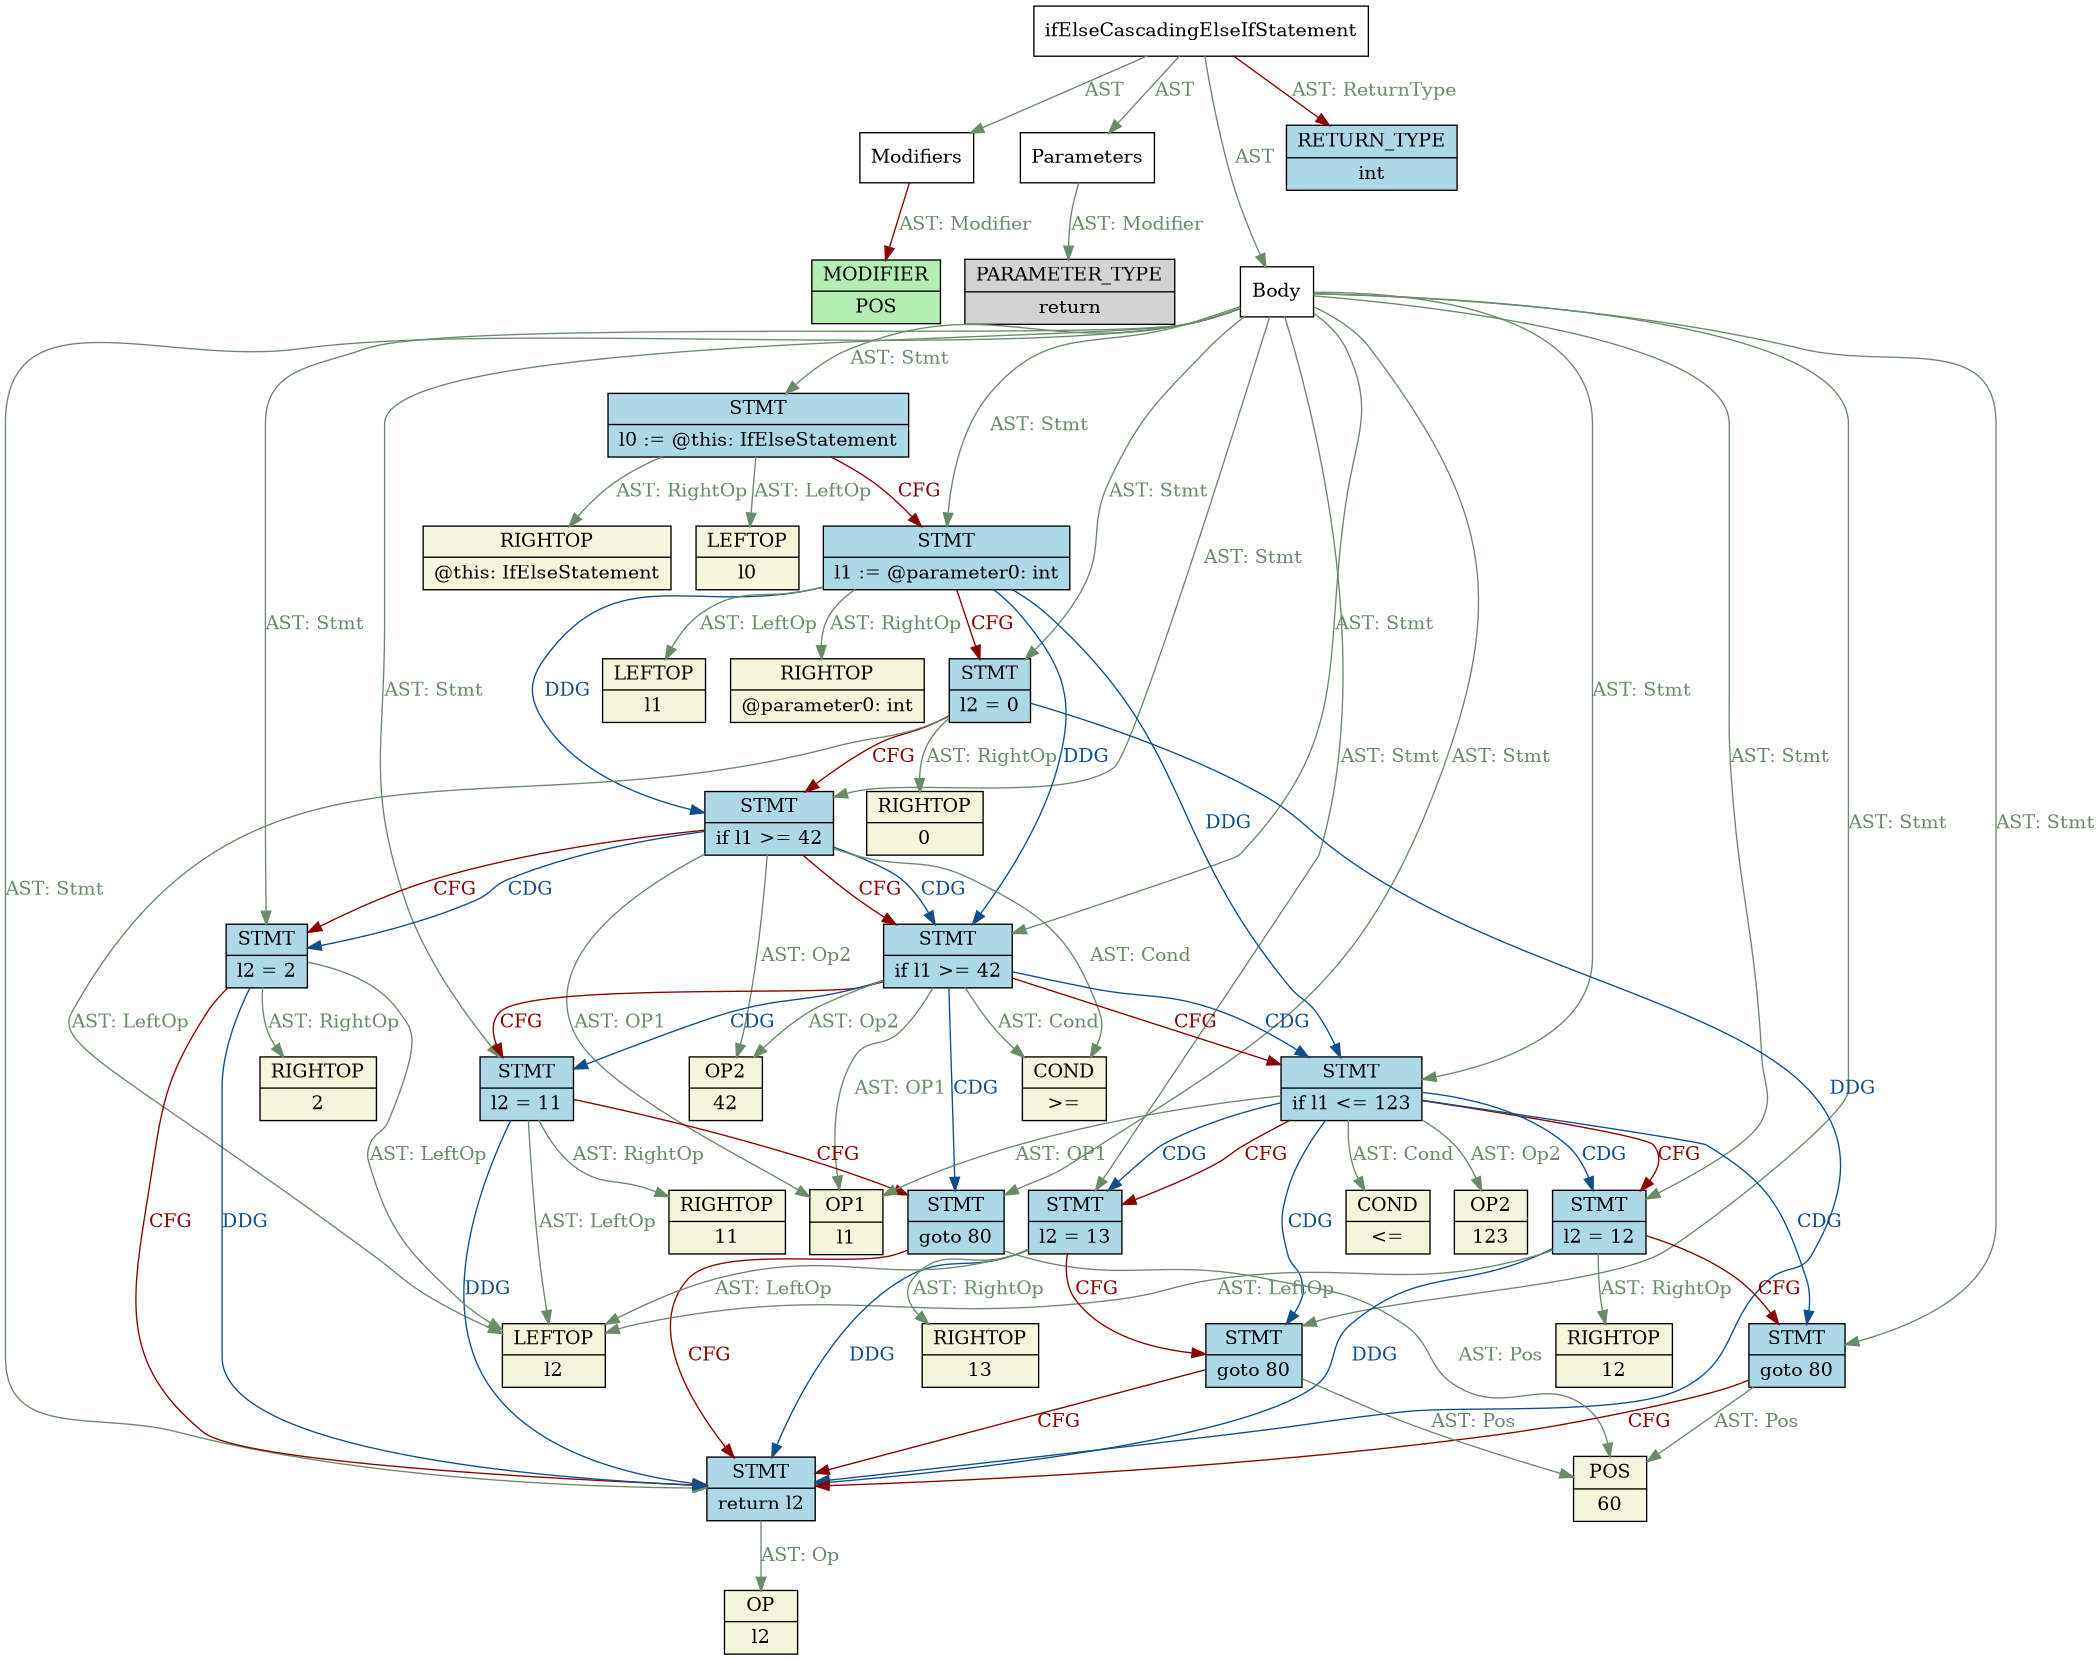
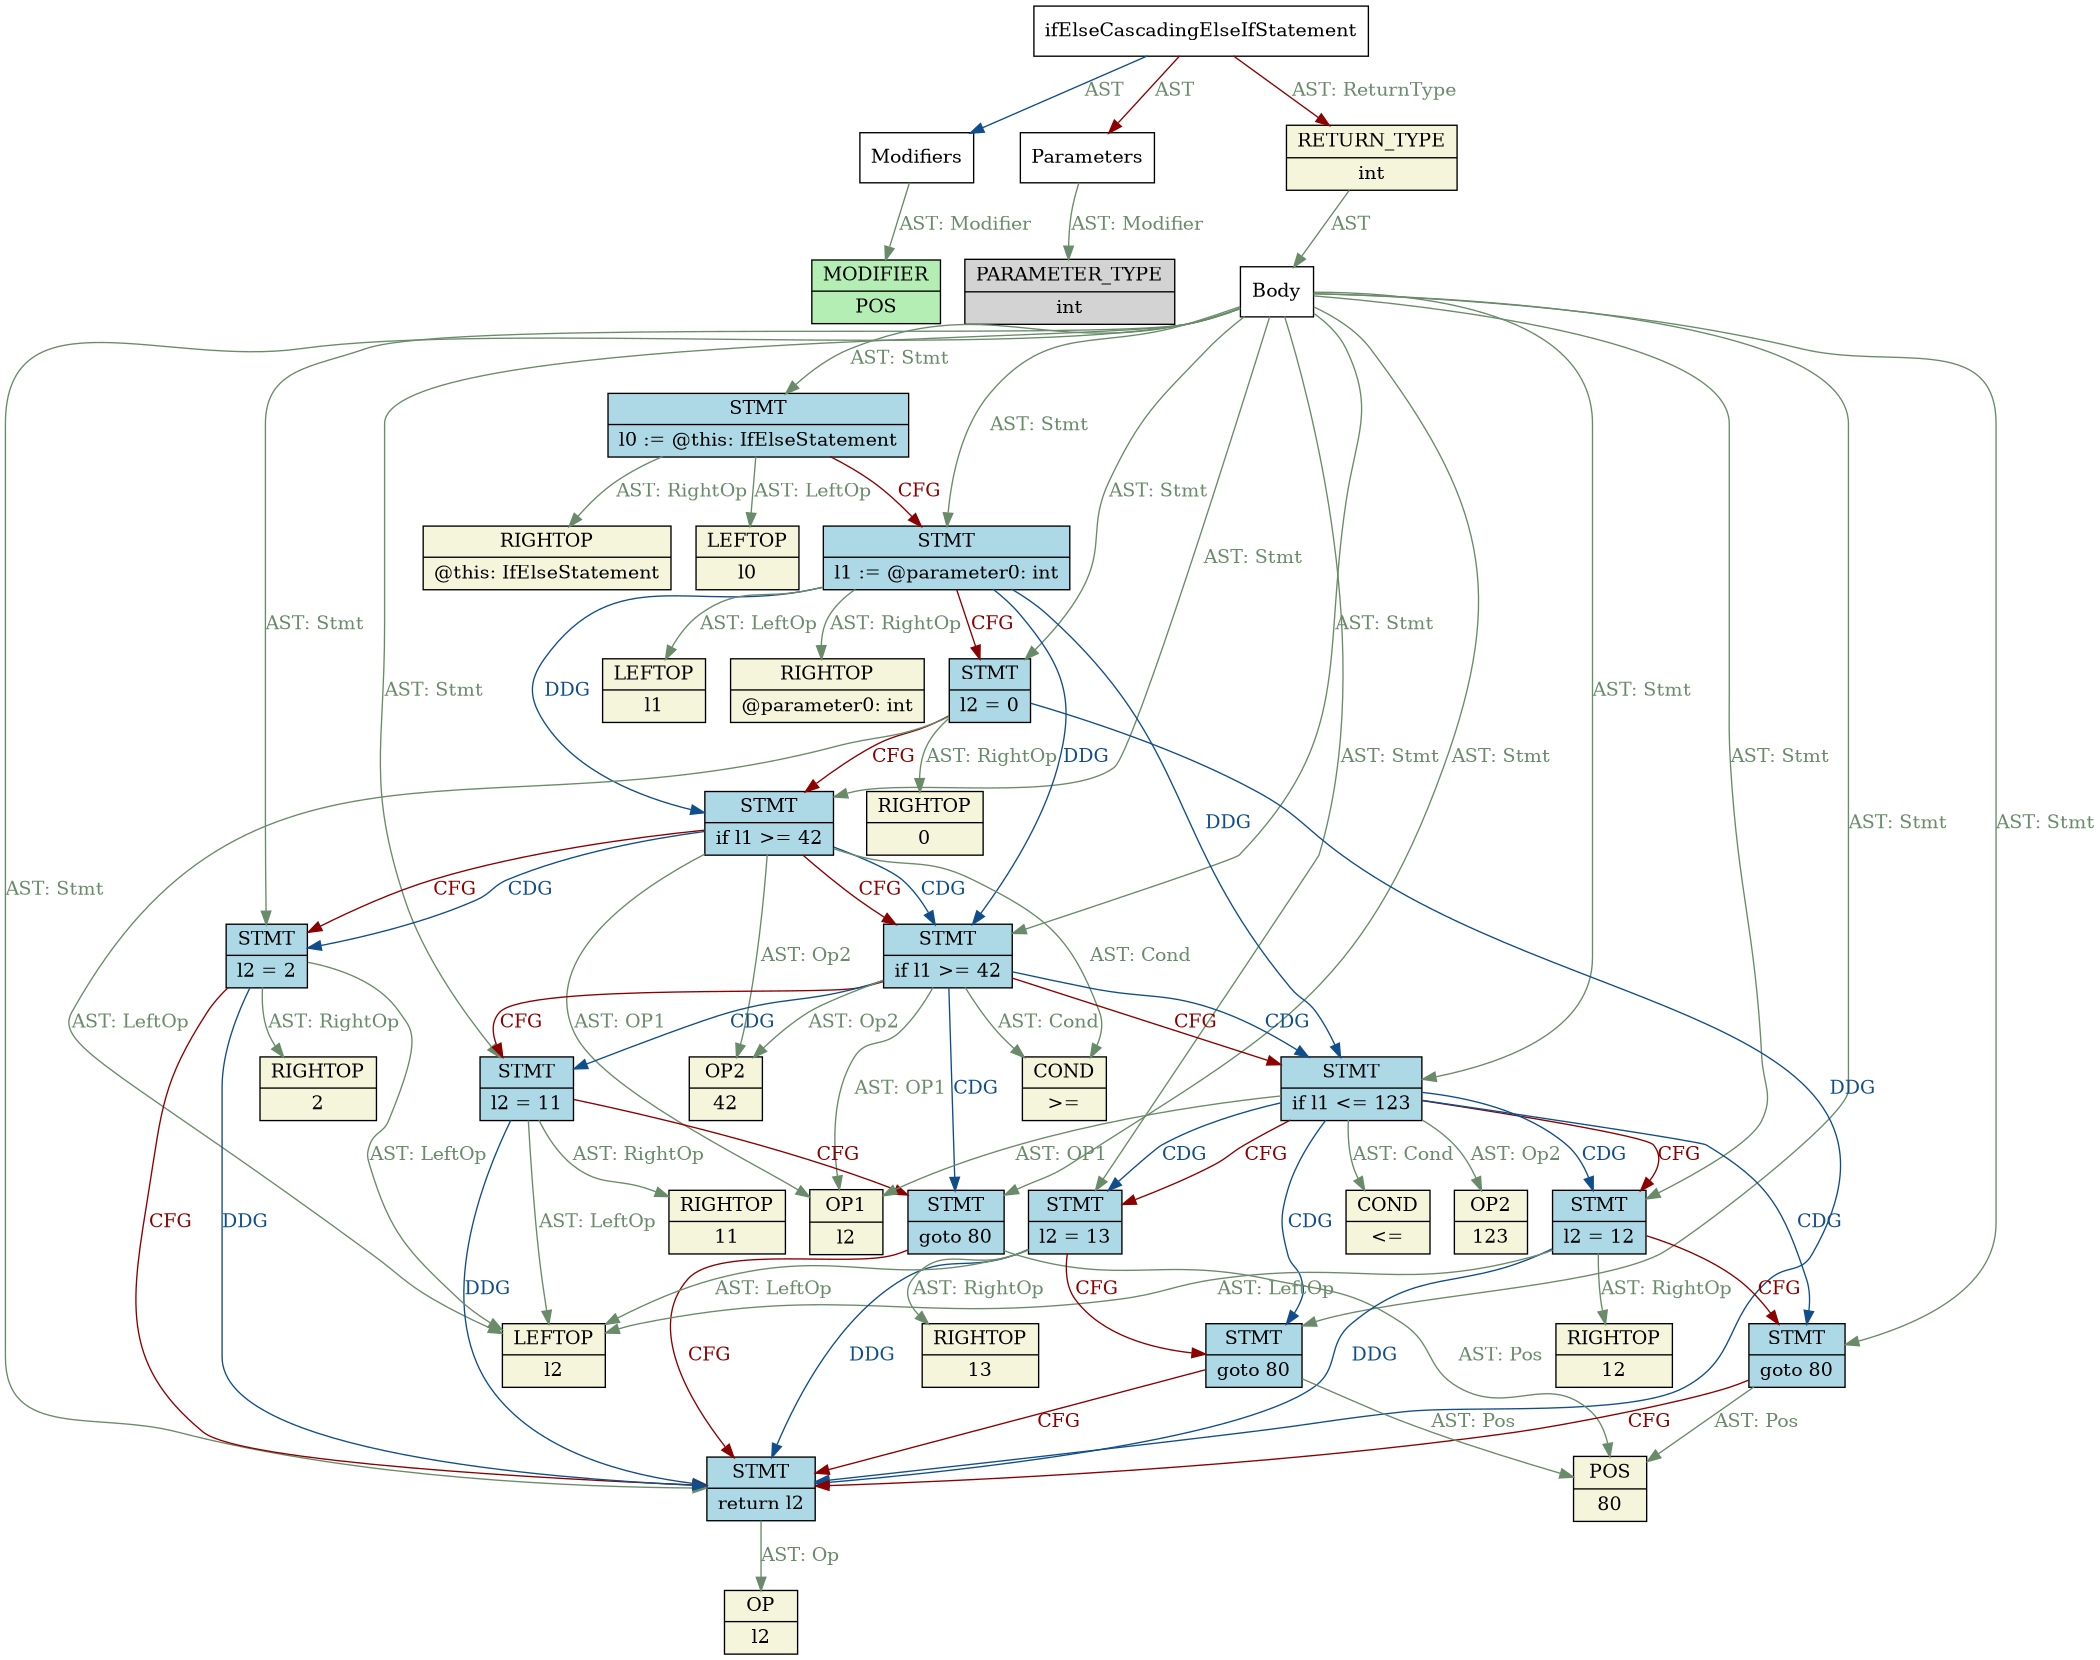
(1149, 89) -> (1149, 89)
(1065, 92) -> (1065, 92)
(1226, 157) -> (1326, 223)
(1372, 158) -> (1372, 158)
(900, 215) -> (900, 215)
(1070, 307) -> (1070, 307)
(846, 1238) -> (846, 1238)
(1610, 1504) -> (1610, 1504)
